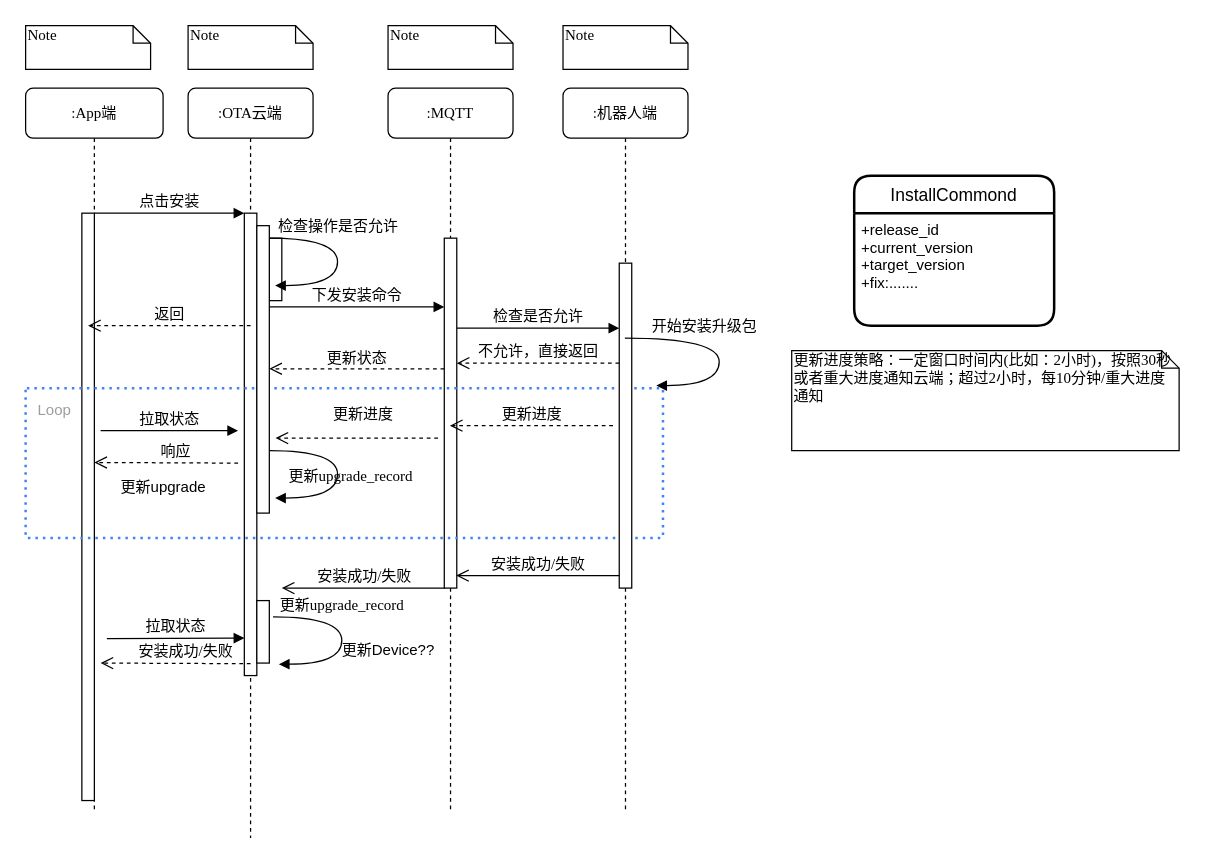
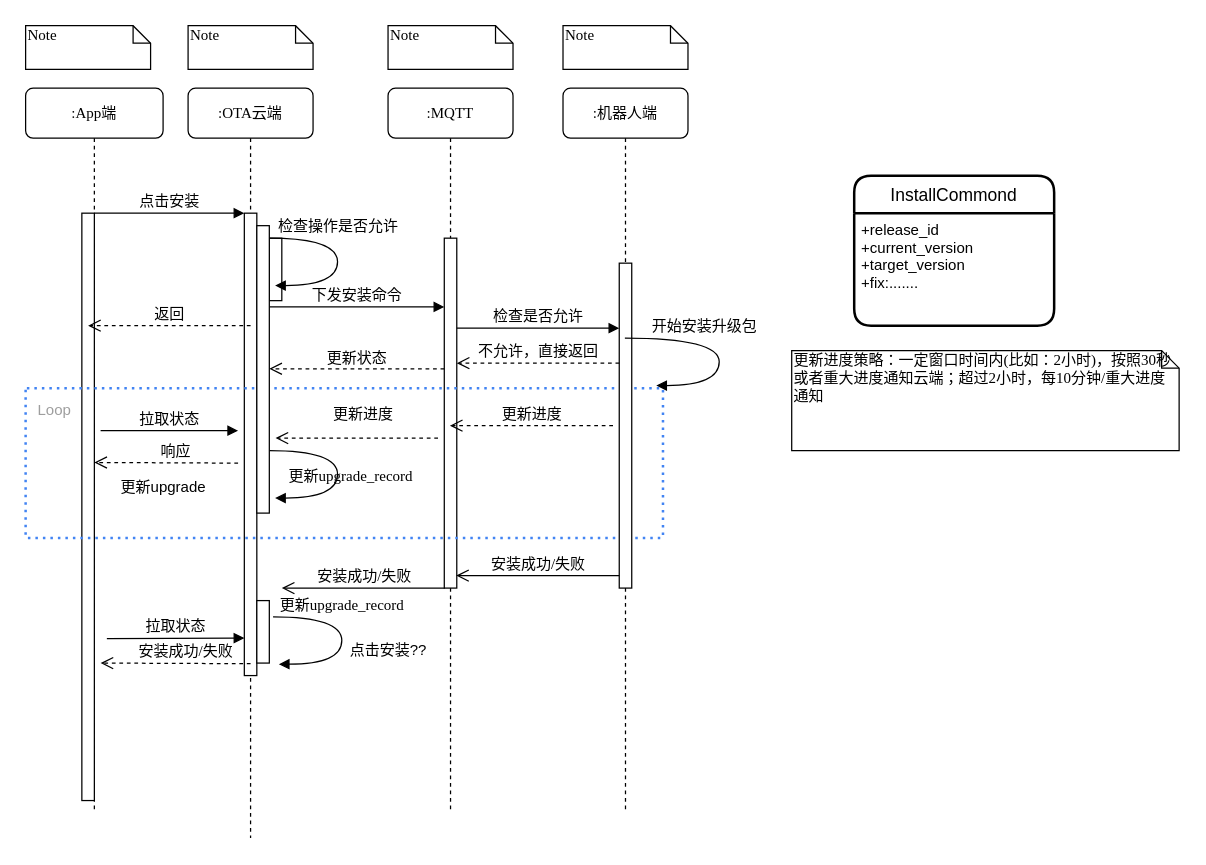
(389, 651) -> (389, 651)
